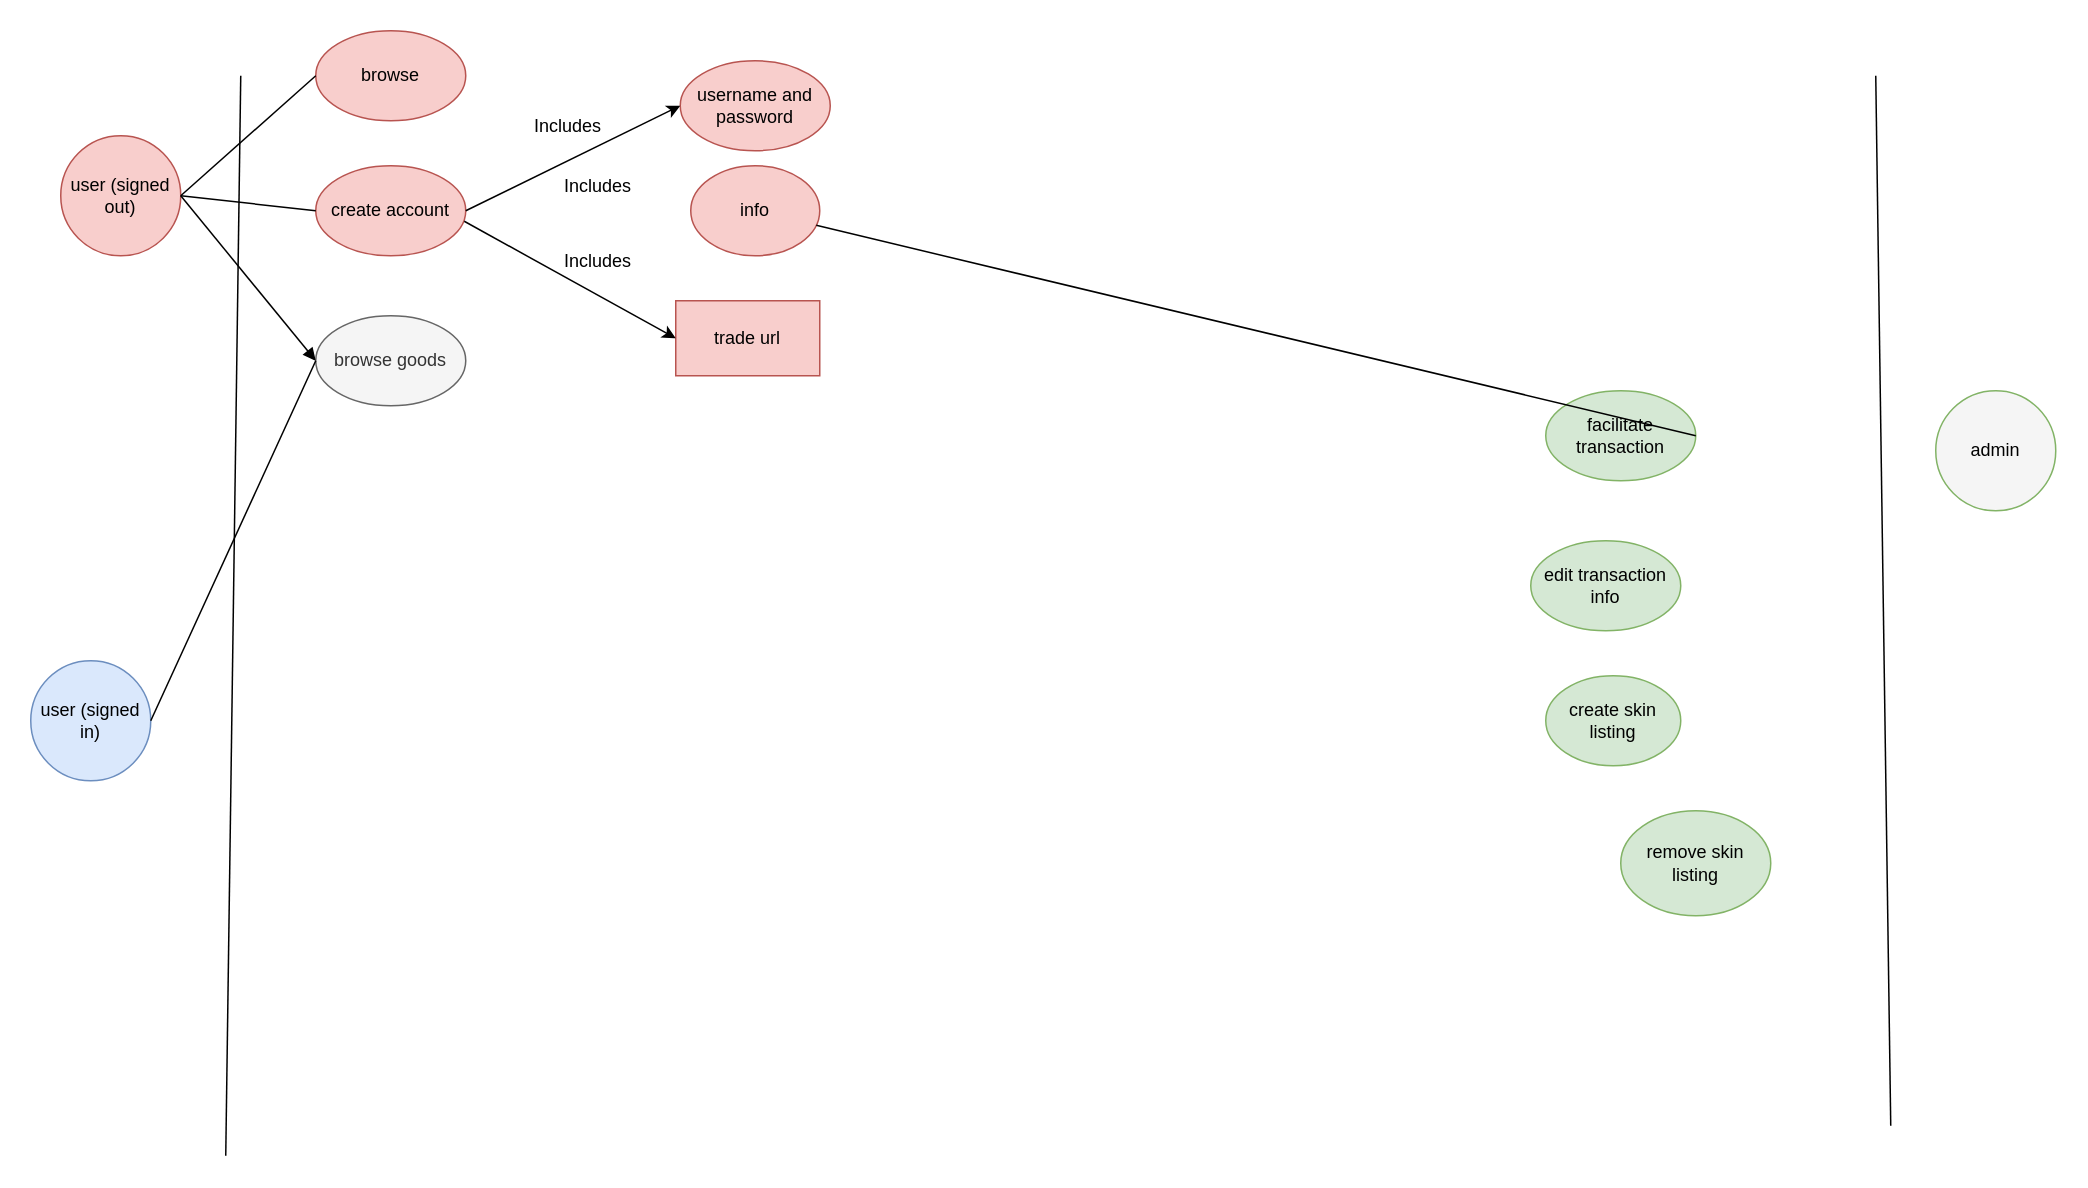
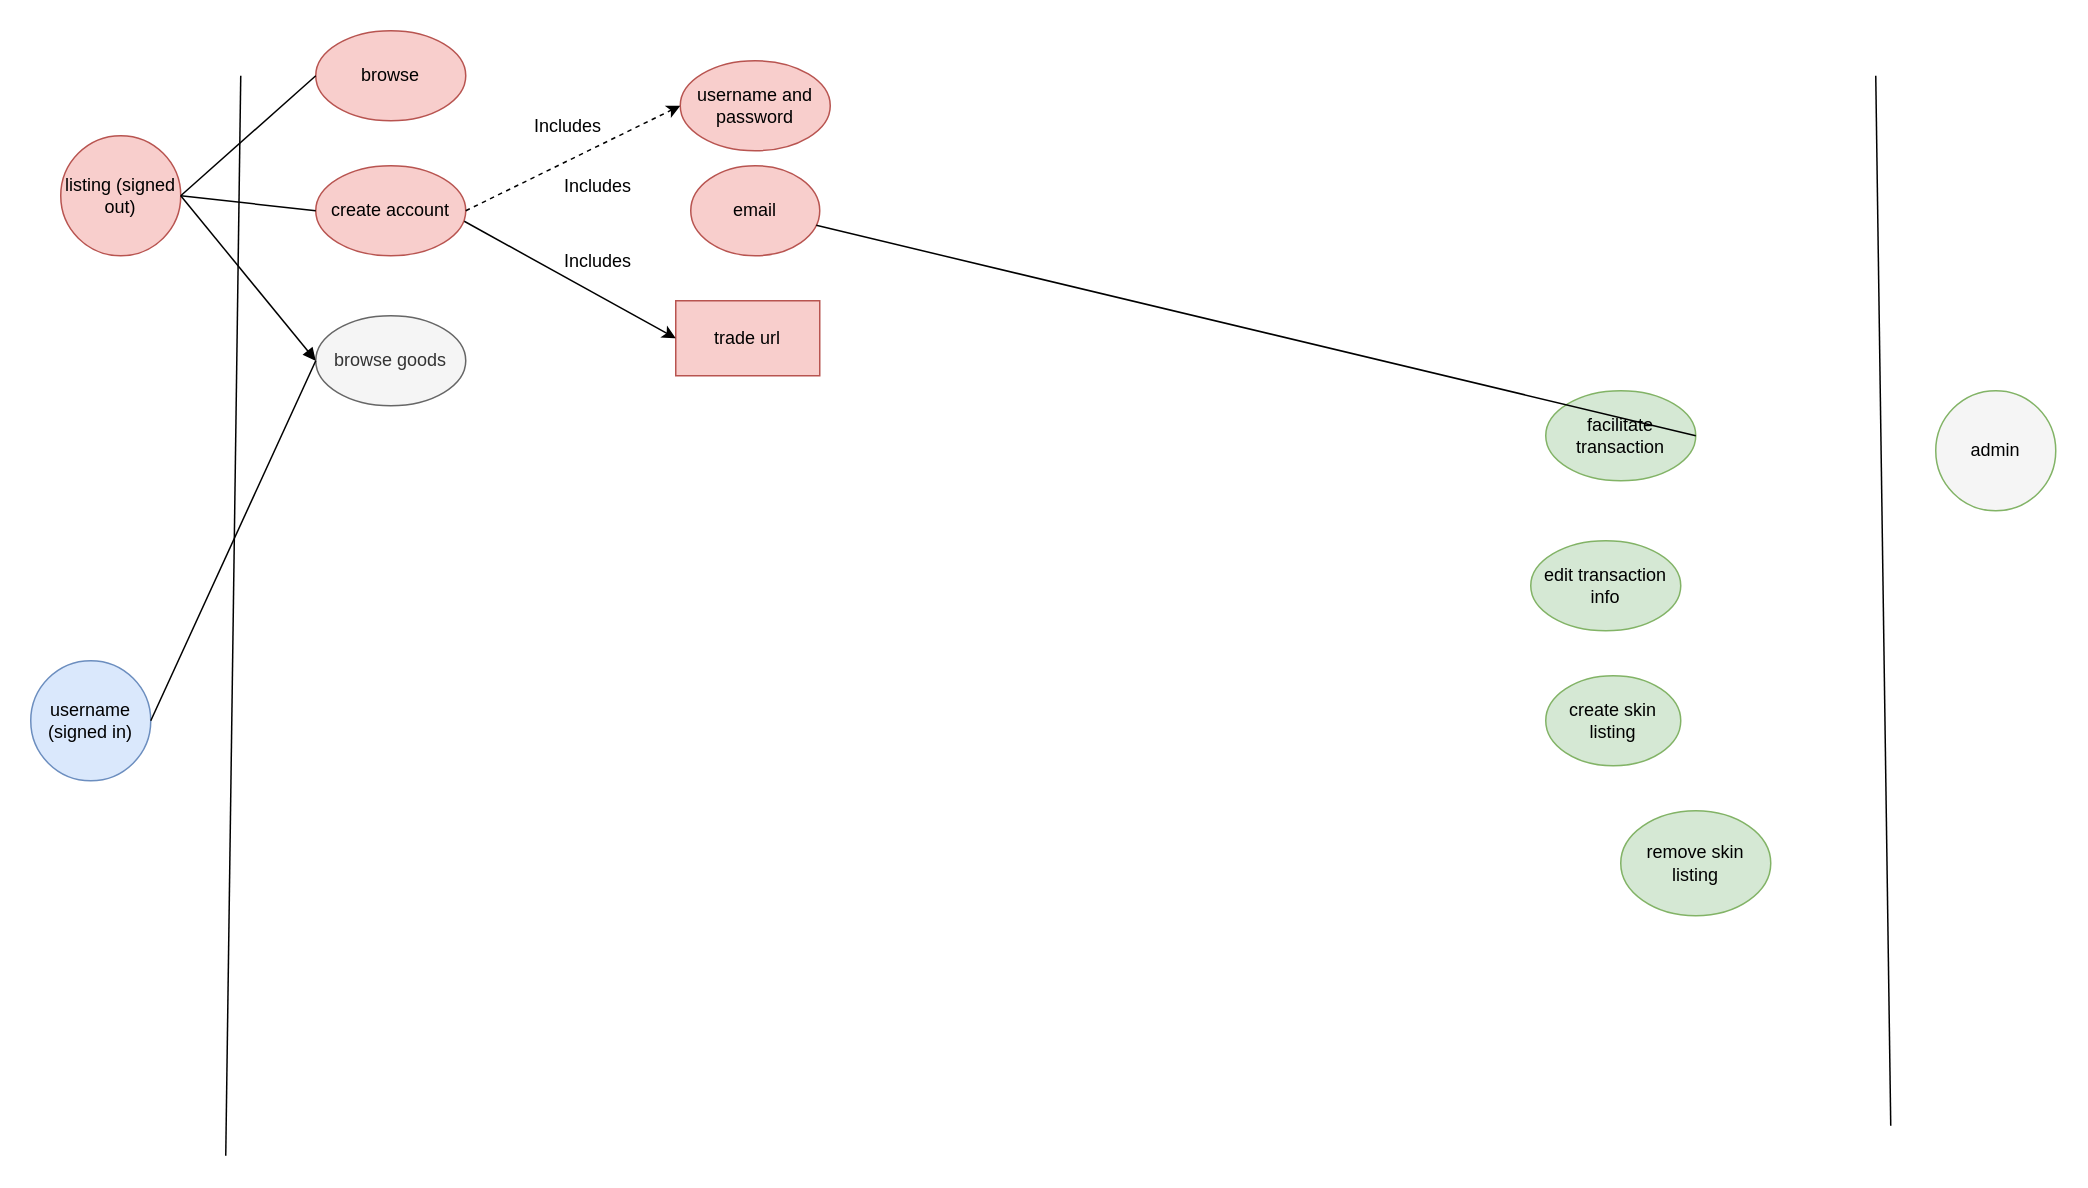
(568, 161) -> (568, 161)
(121, 196) -> (121, 196)
(755, 211) -> (755, 211)
(91, 721) -> (91, 721)
